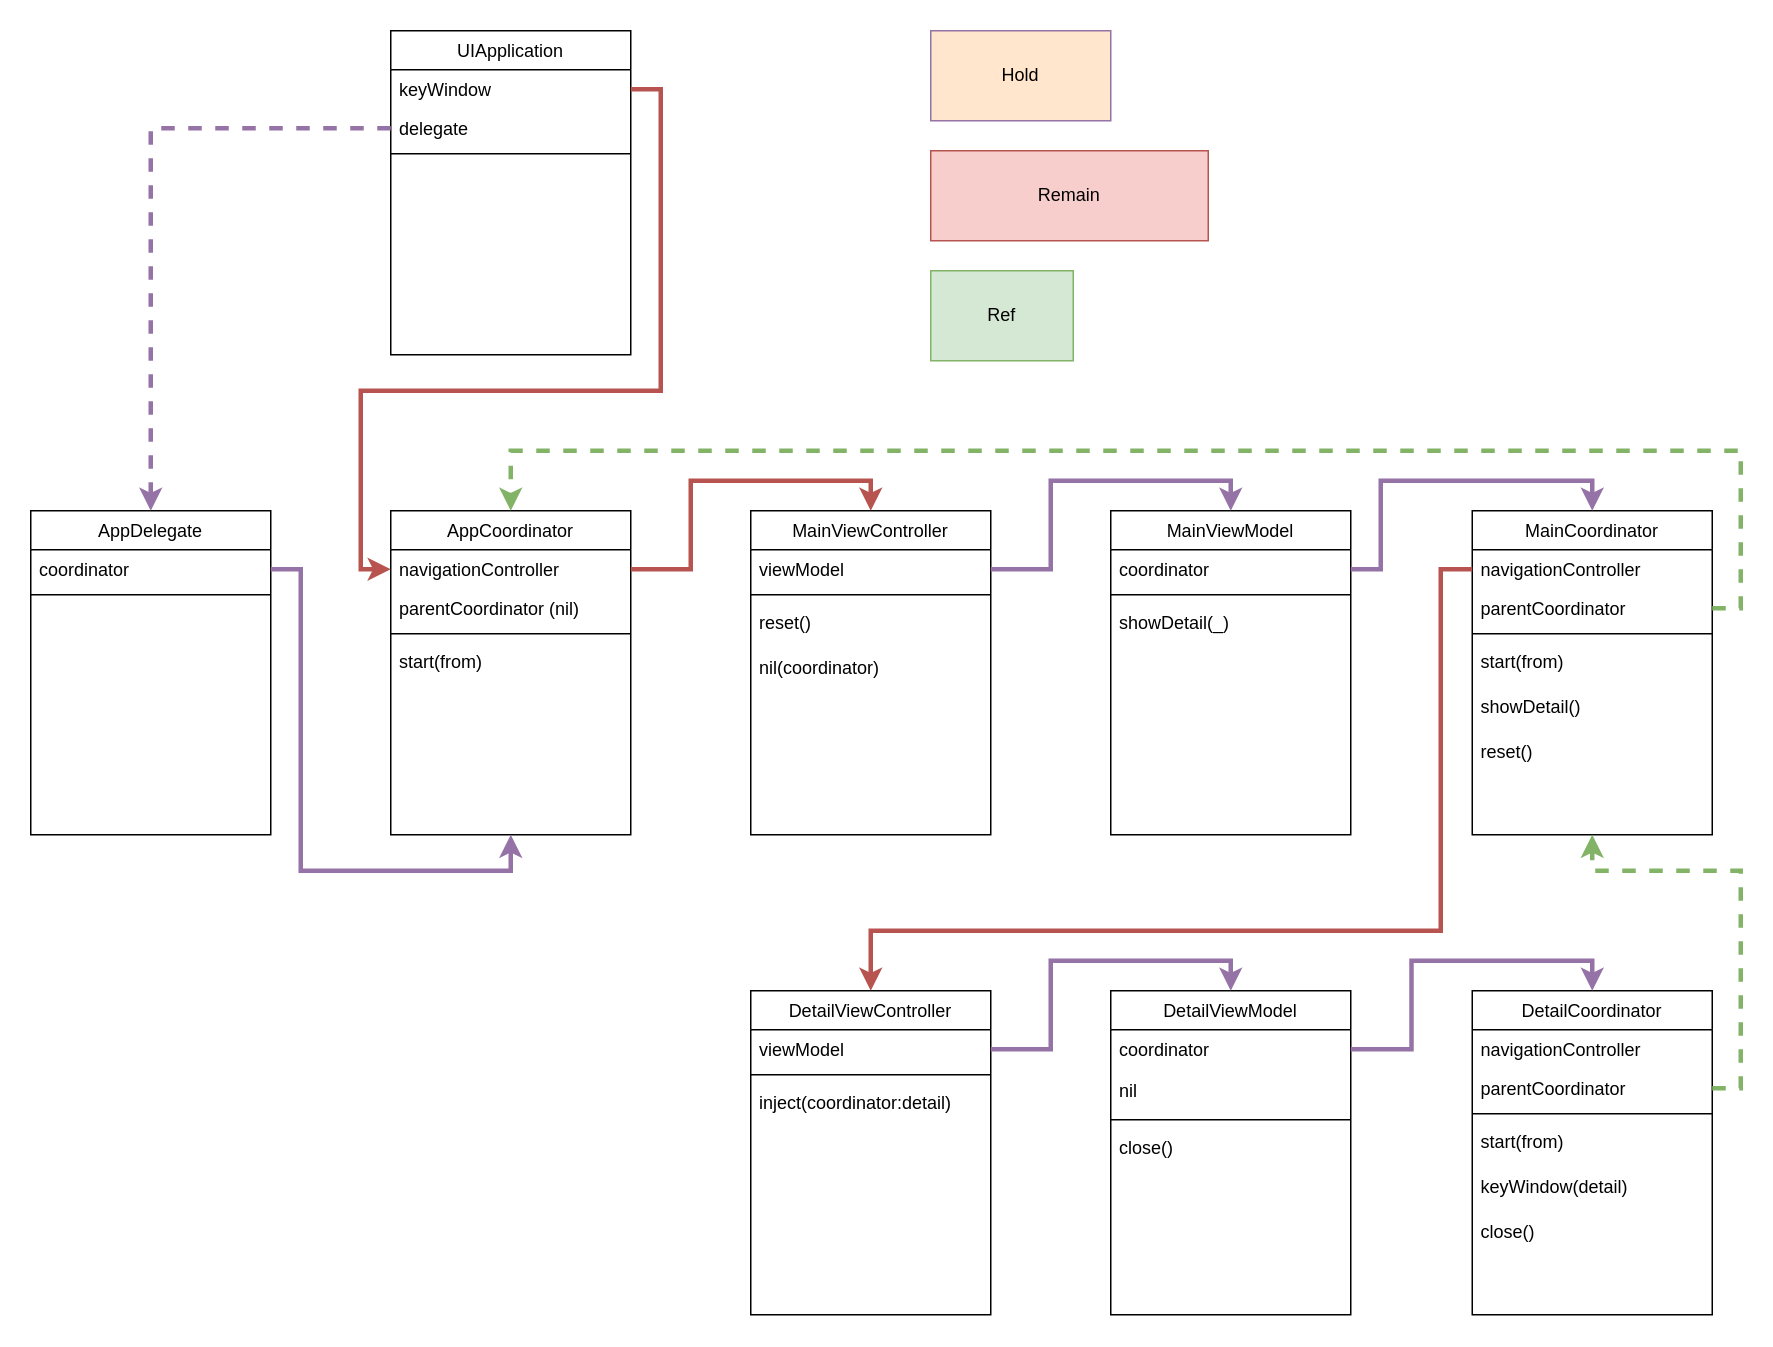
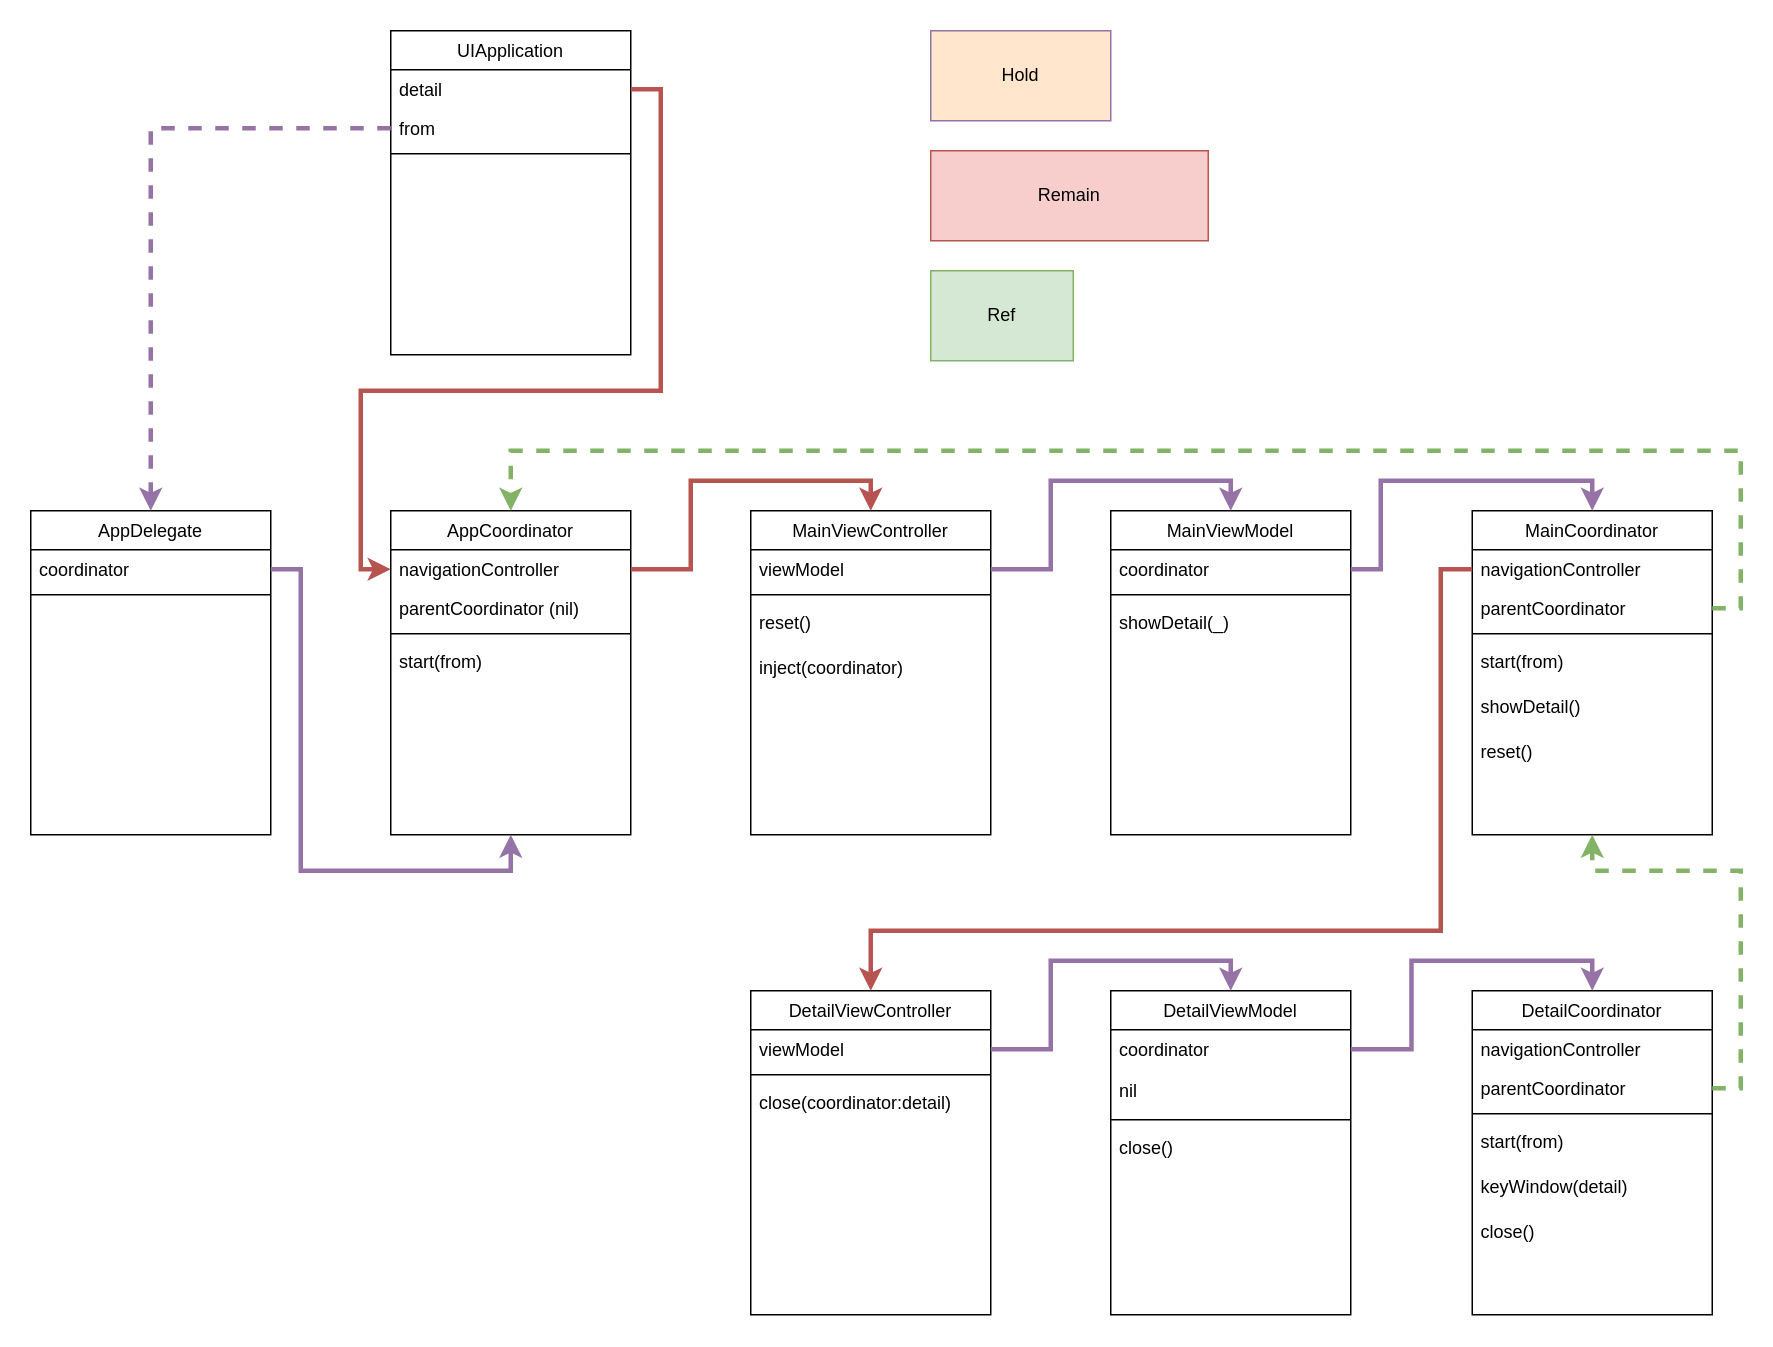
(442, 90) -> (425, 90)
(437, 129) -> (419, 129)
(833, 668) -> (851, 668)
(879, 1103) -> (874, 1103)
